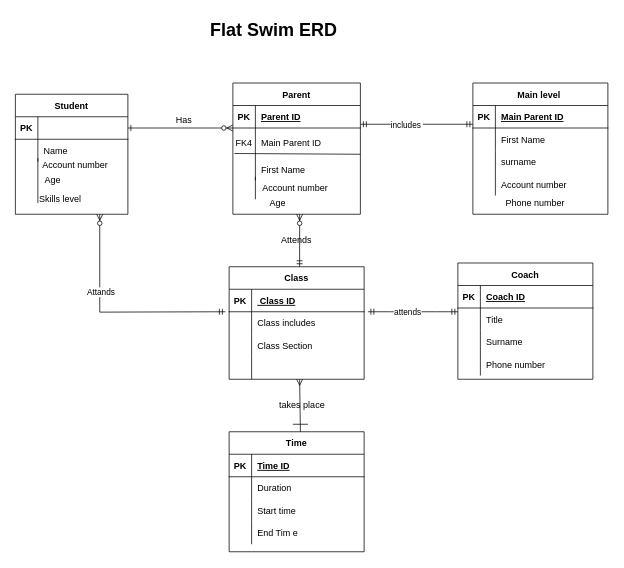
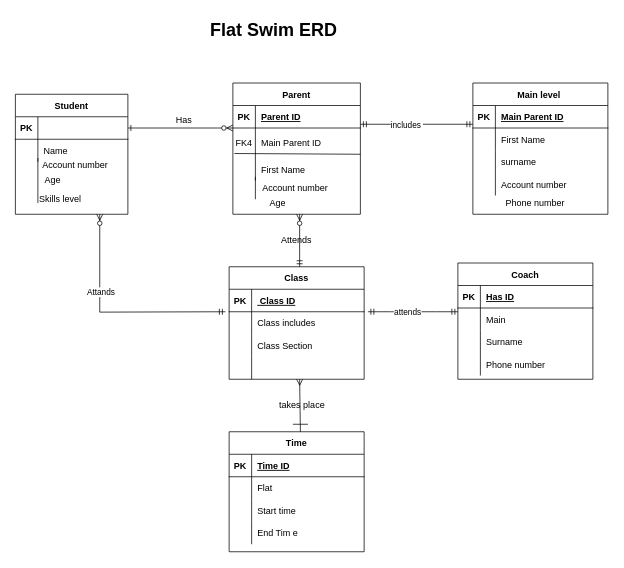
(505, 297) -> (500, 297)
(496, 320) -> (495, 320)
(276, 488) -> (266, 488)
